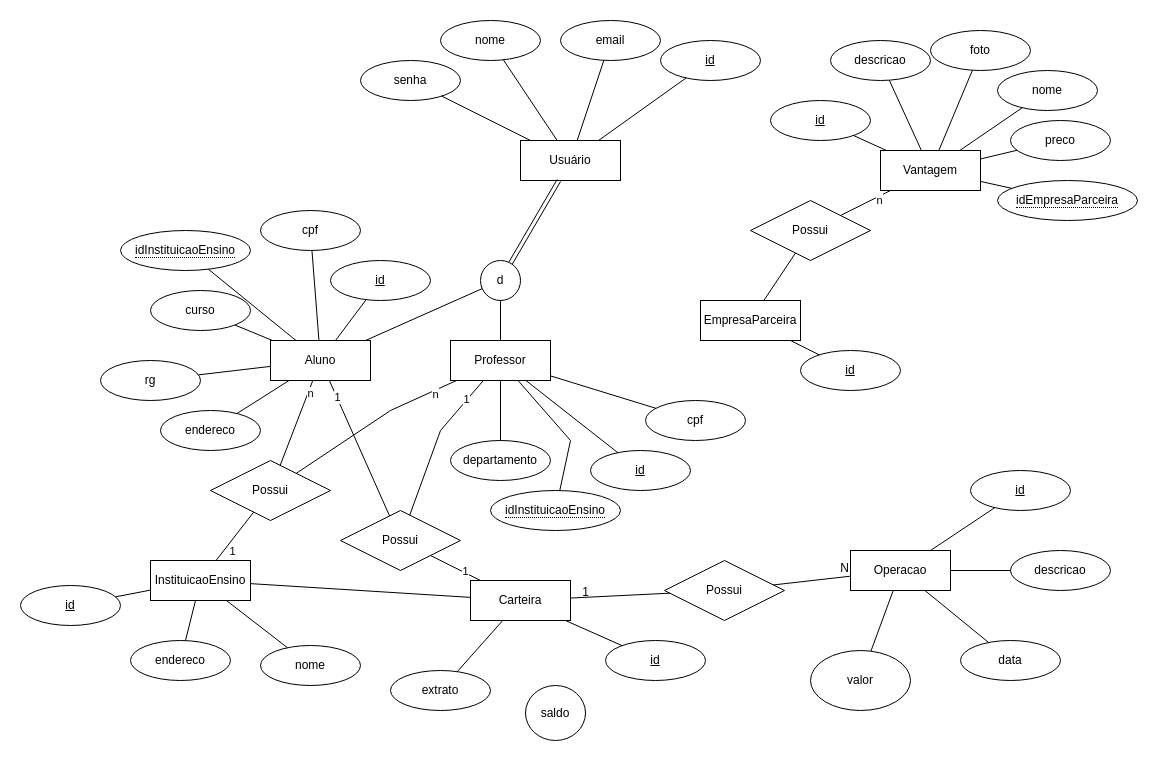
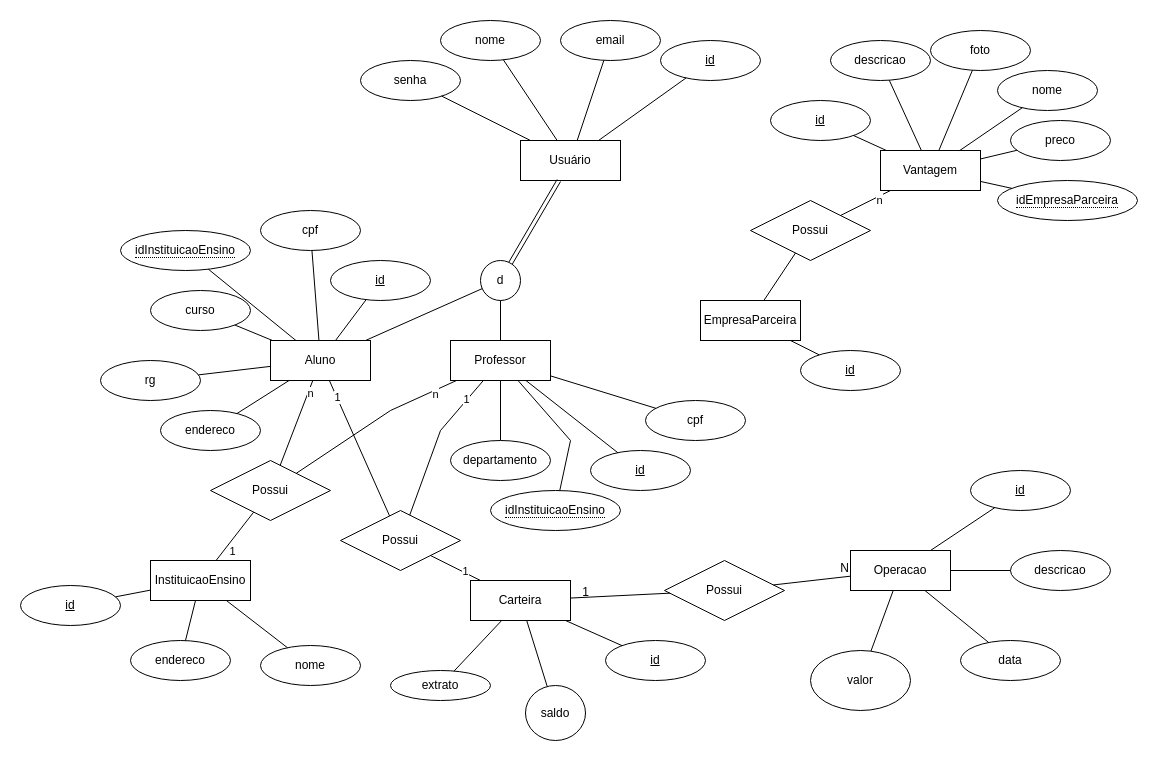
(361, 591) -> (537, 653)
(441, 691) -> (441, 686)
